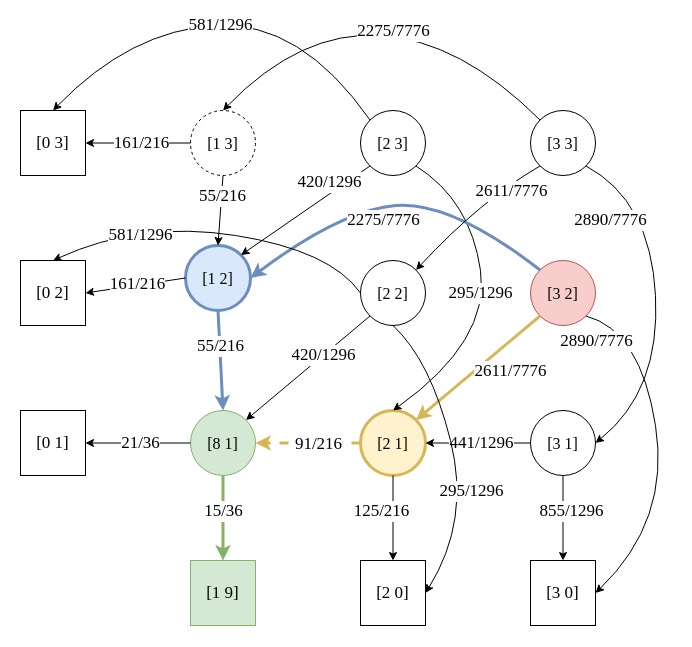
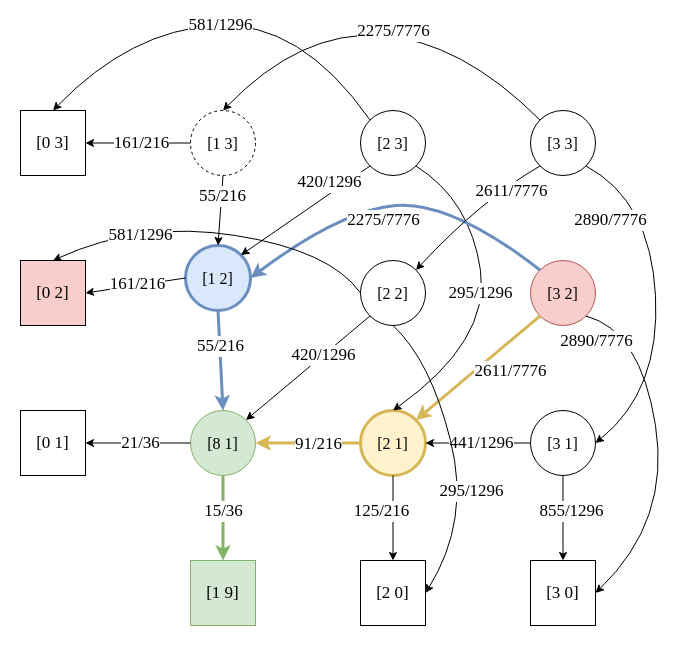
(53, 293) -> (53, 293)
(280, 443) -> (280, 443)
